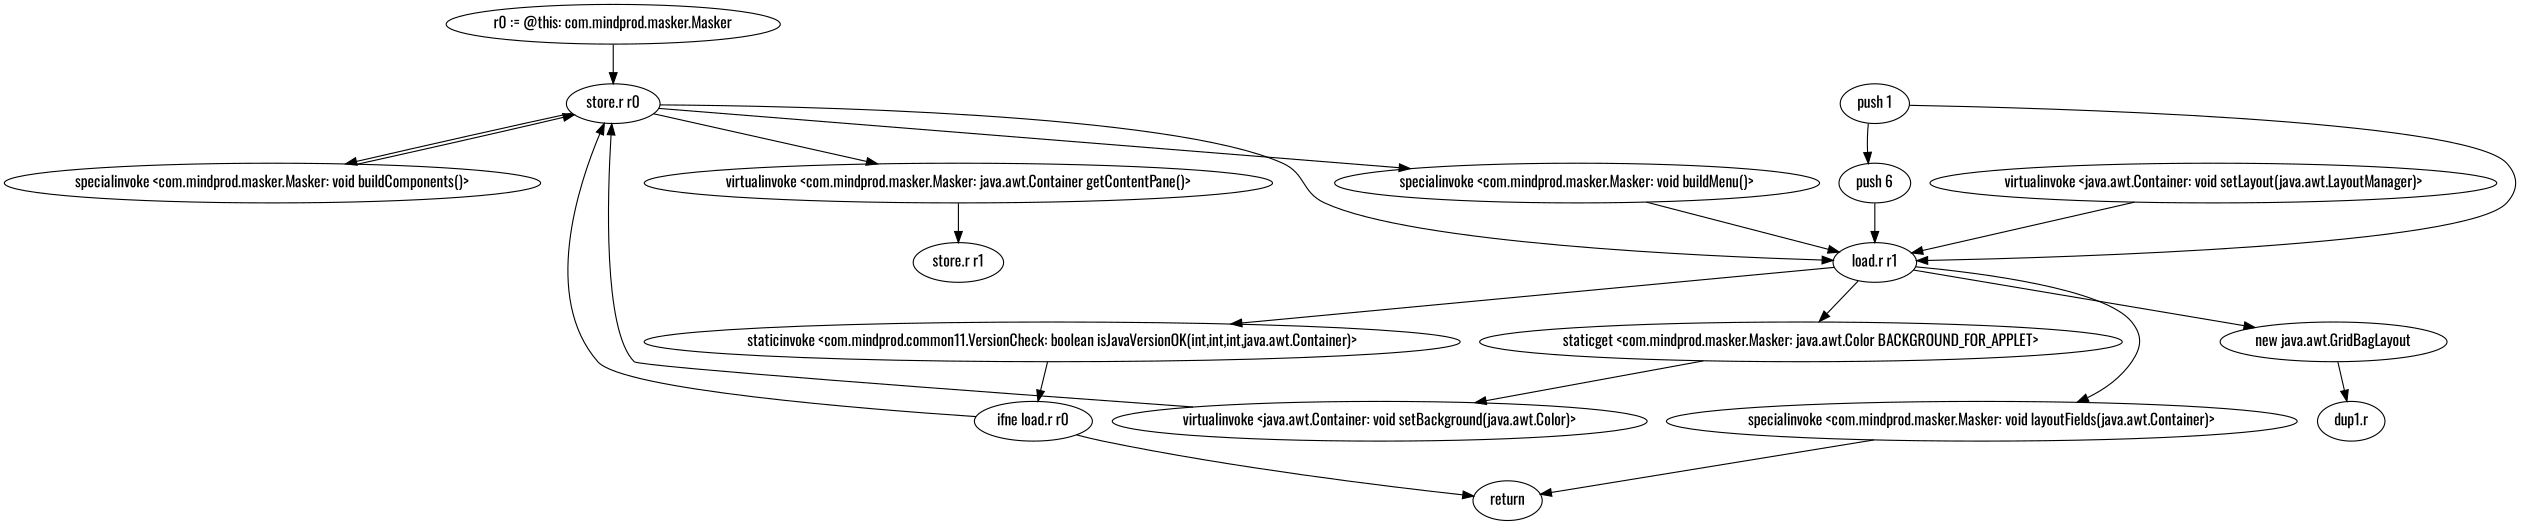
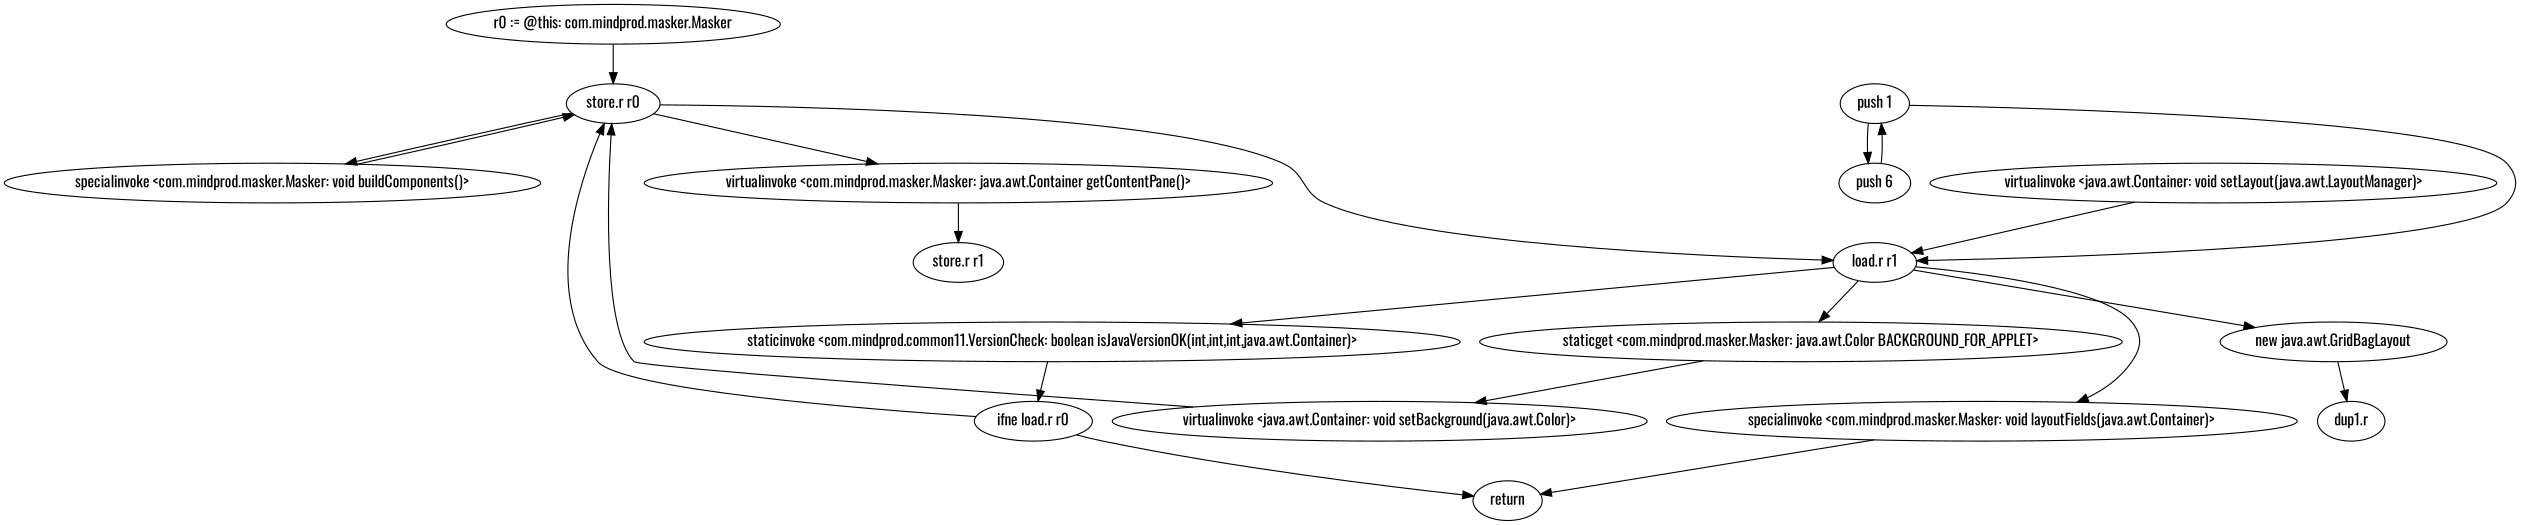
(1577, 183) -> none
(1875, 217) -> (1882, 149)
